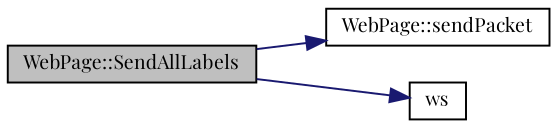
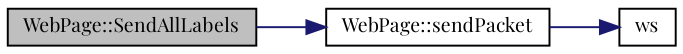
(323, 87) -> (575, 27)
